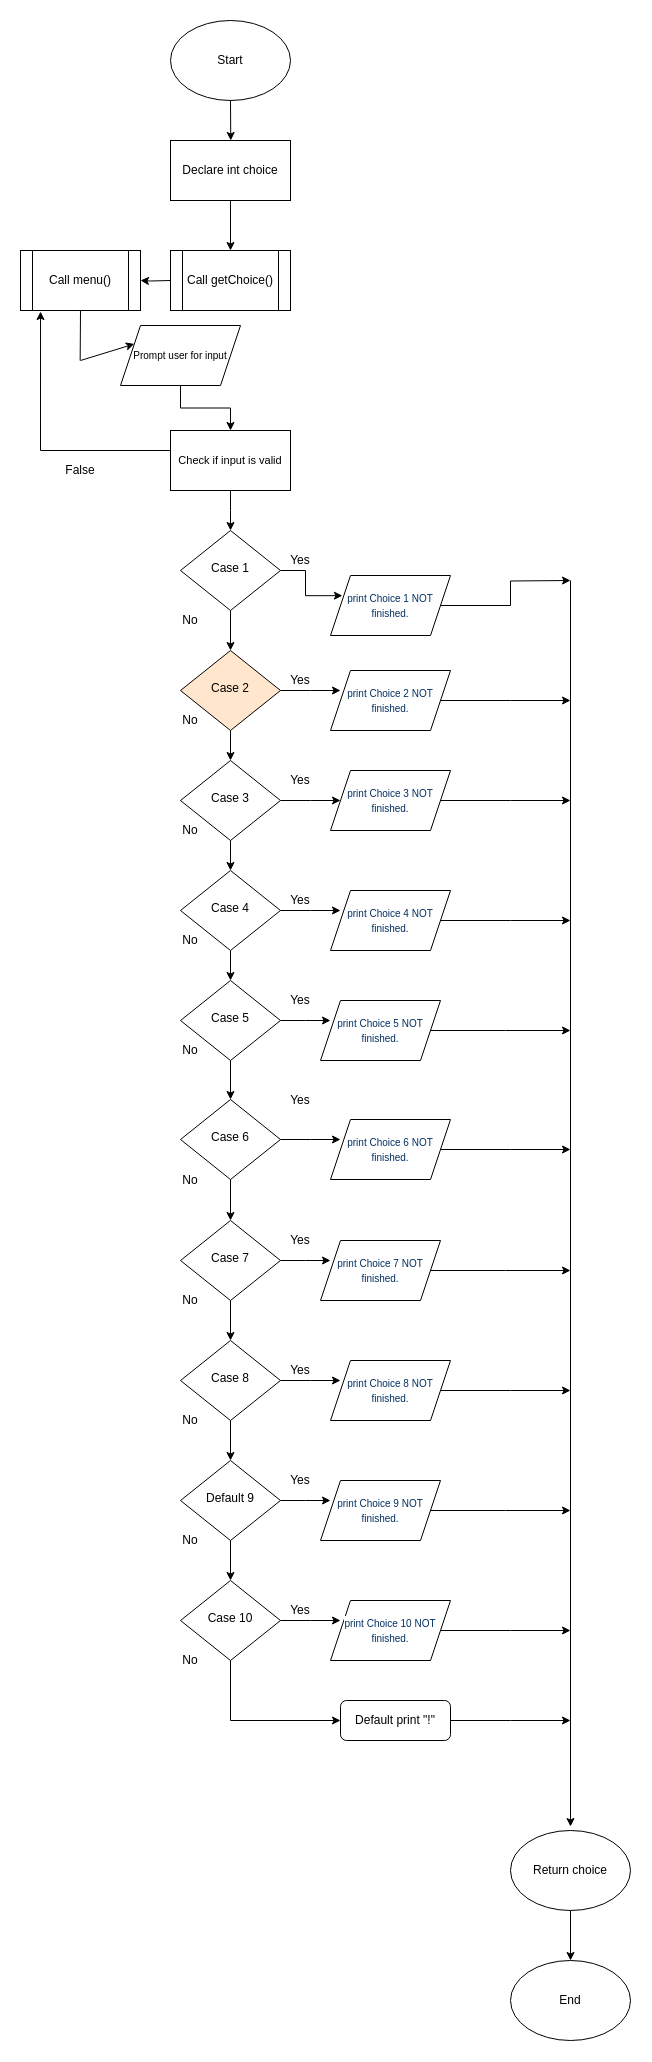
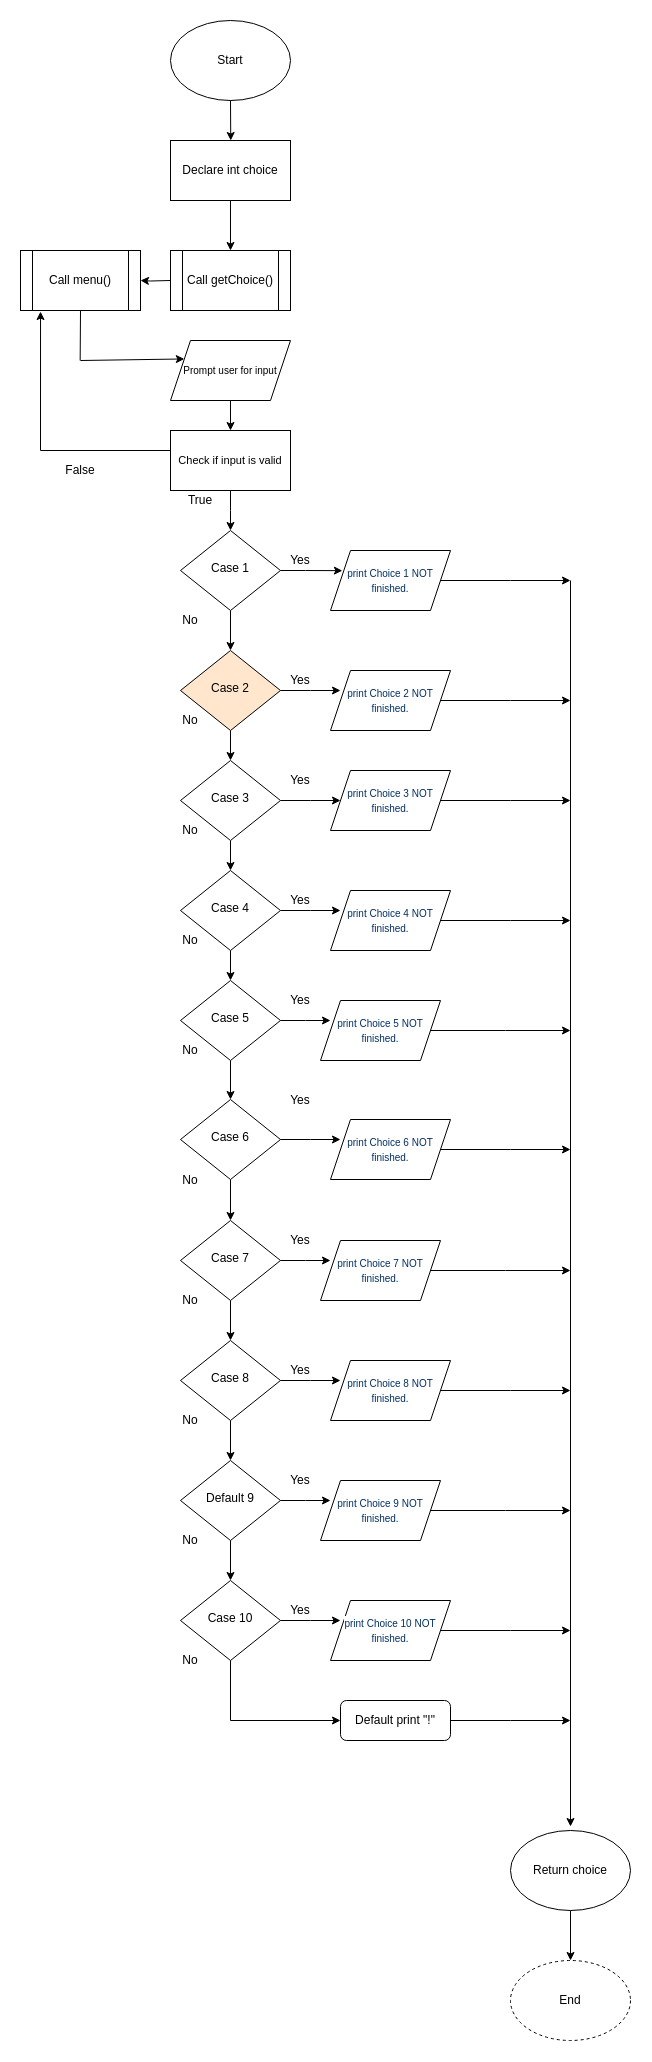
(181, 356) -> (231, 371)
none -> (201, 501)
(391, 606) -> (391, 581)
(571, 2001) -> (571, 2001)
